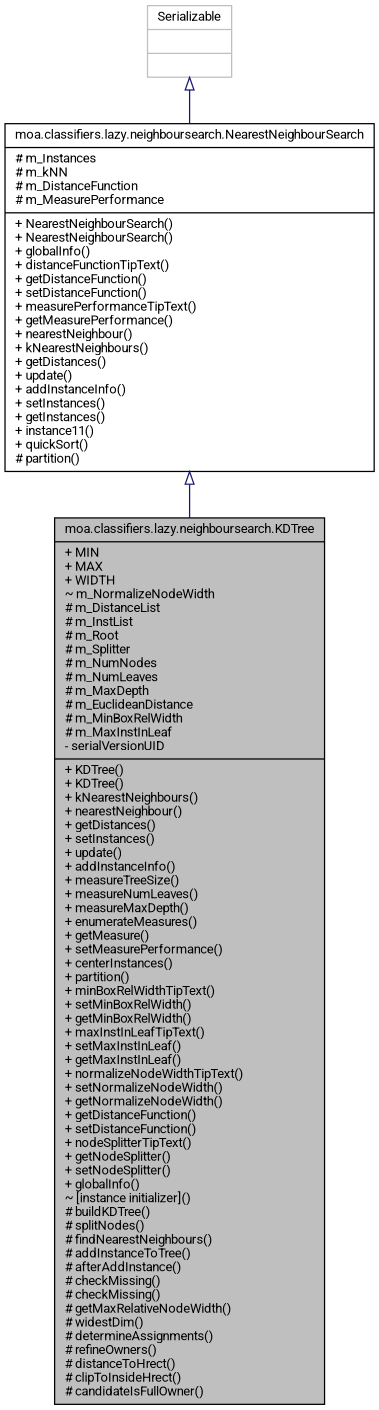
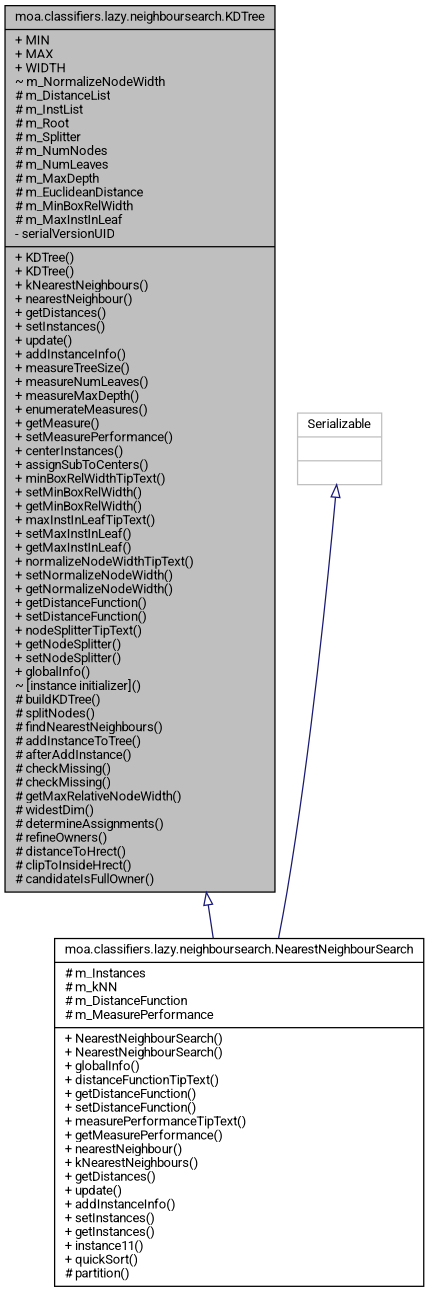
(190, 501) -> (211, 922)
(97, 977) -> (82, 465)
